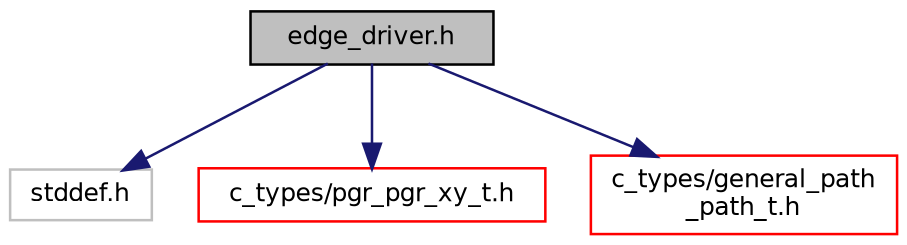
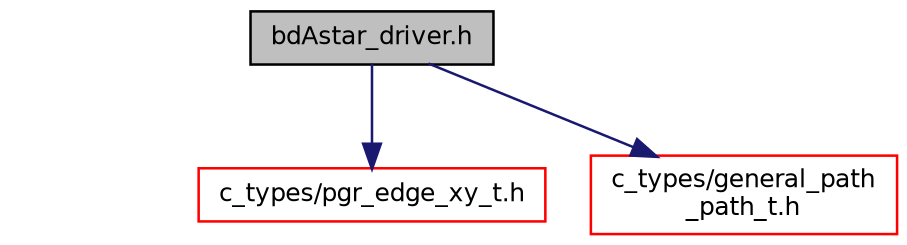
(372, 38) -> (372, 38)
(81, 195) -> none
(372, 195) -> (372, 195)
